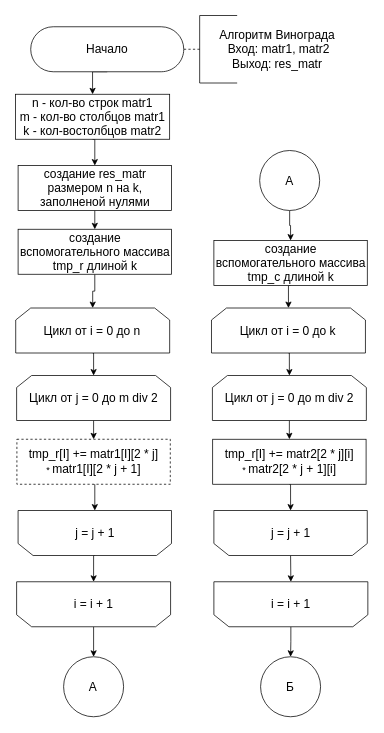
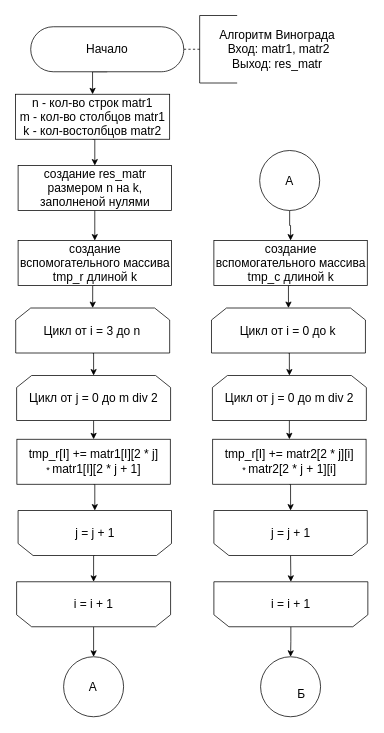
(95, 252) -> (95, 263)
(92, 330) -> (92, 330)
(94, 462) -> (94, 462)
(290, 687) -> (301, 694)
